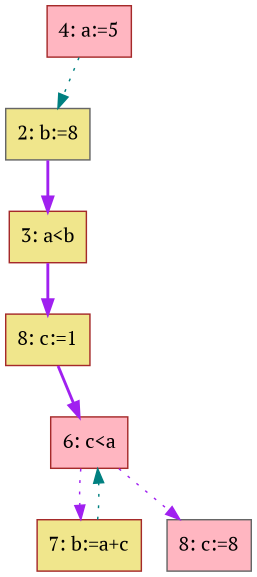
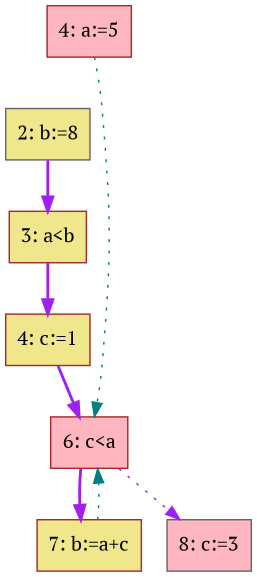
(71, 76) -> (109, 230)
(48, 340) -> (48, 340)
(80, 487) -> (80, 487)
(209, 545) -> (209, 545)
